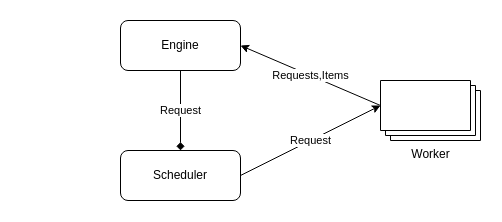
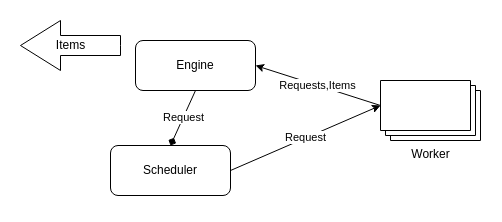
none -> (71, 46)
(181, 46) -> (196, 66)
(181, 176) -> (171, 171)
